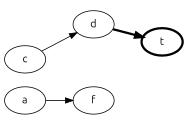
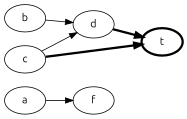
none -> (25, 18)
none -> (90, 51)
